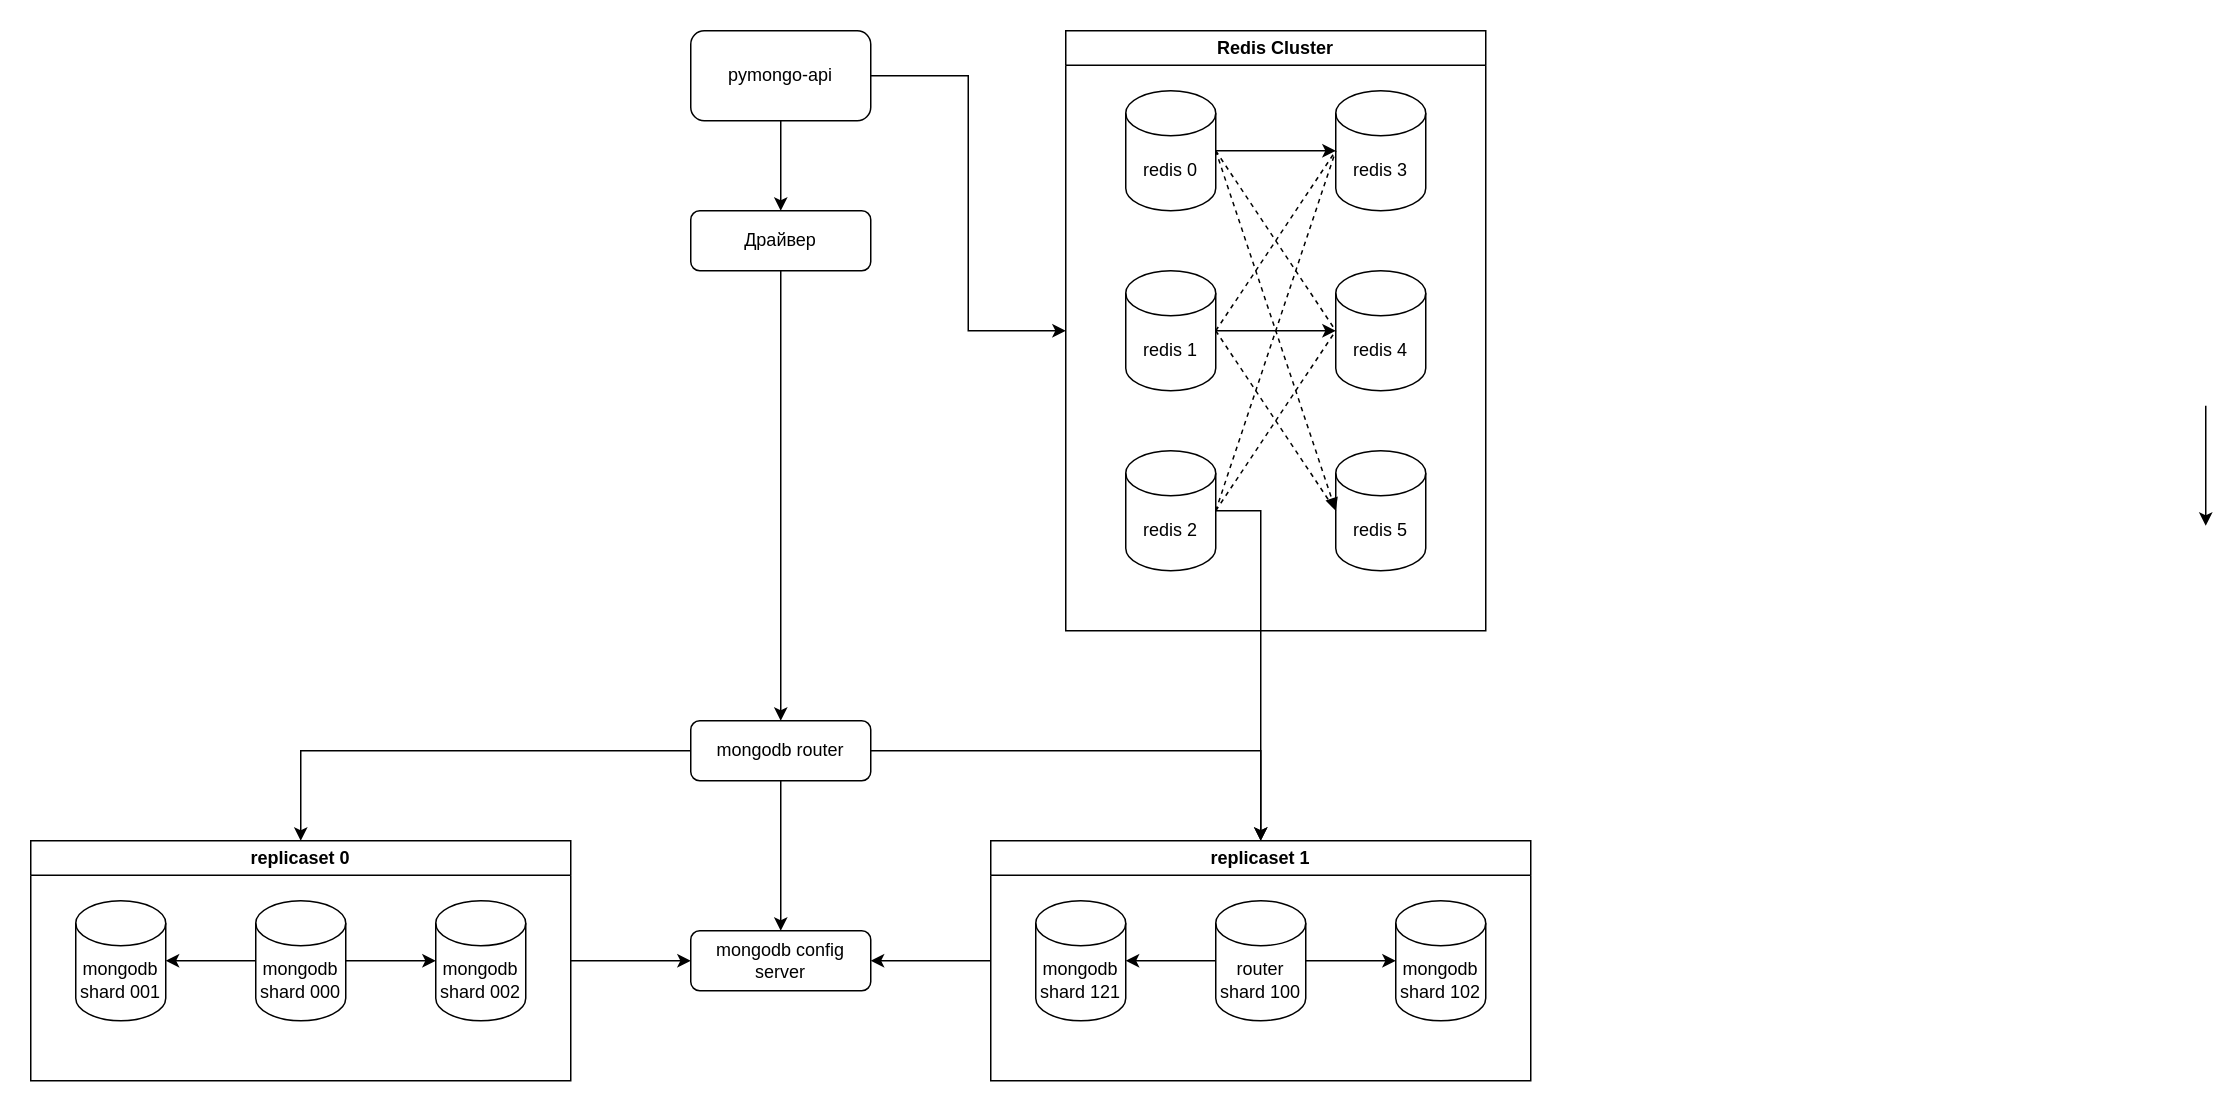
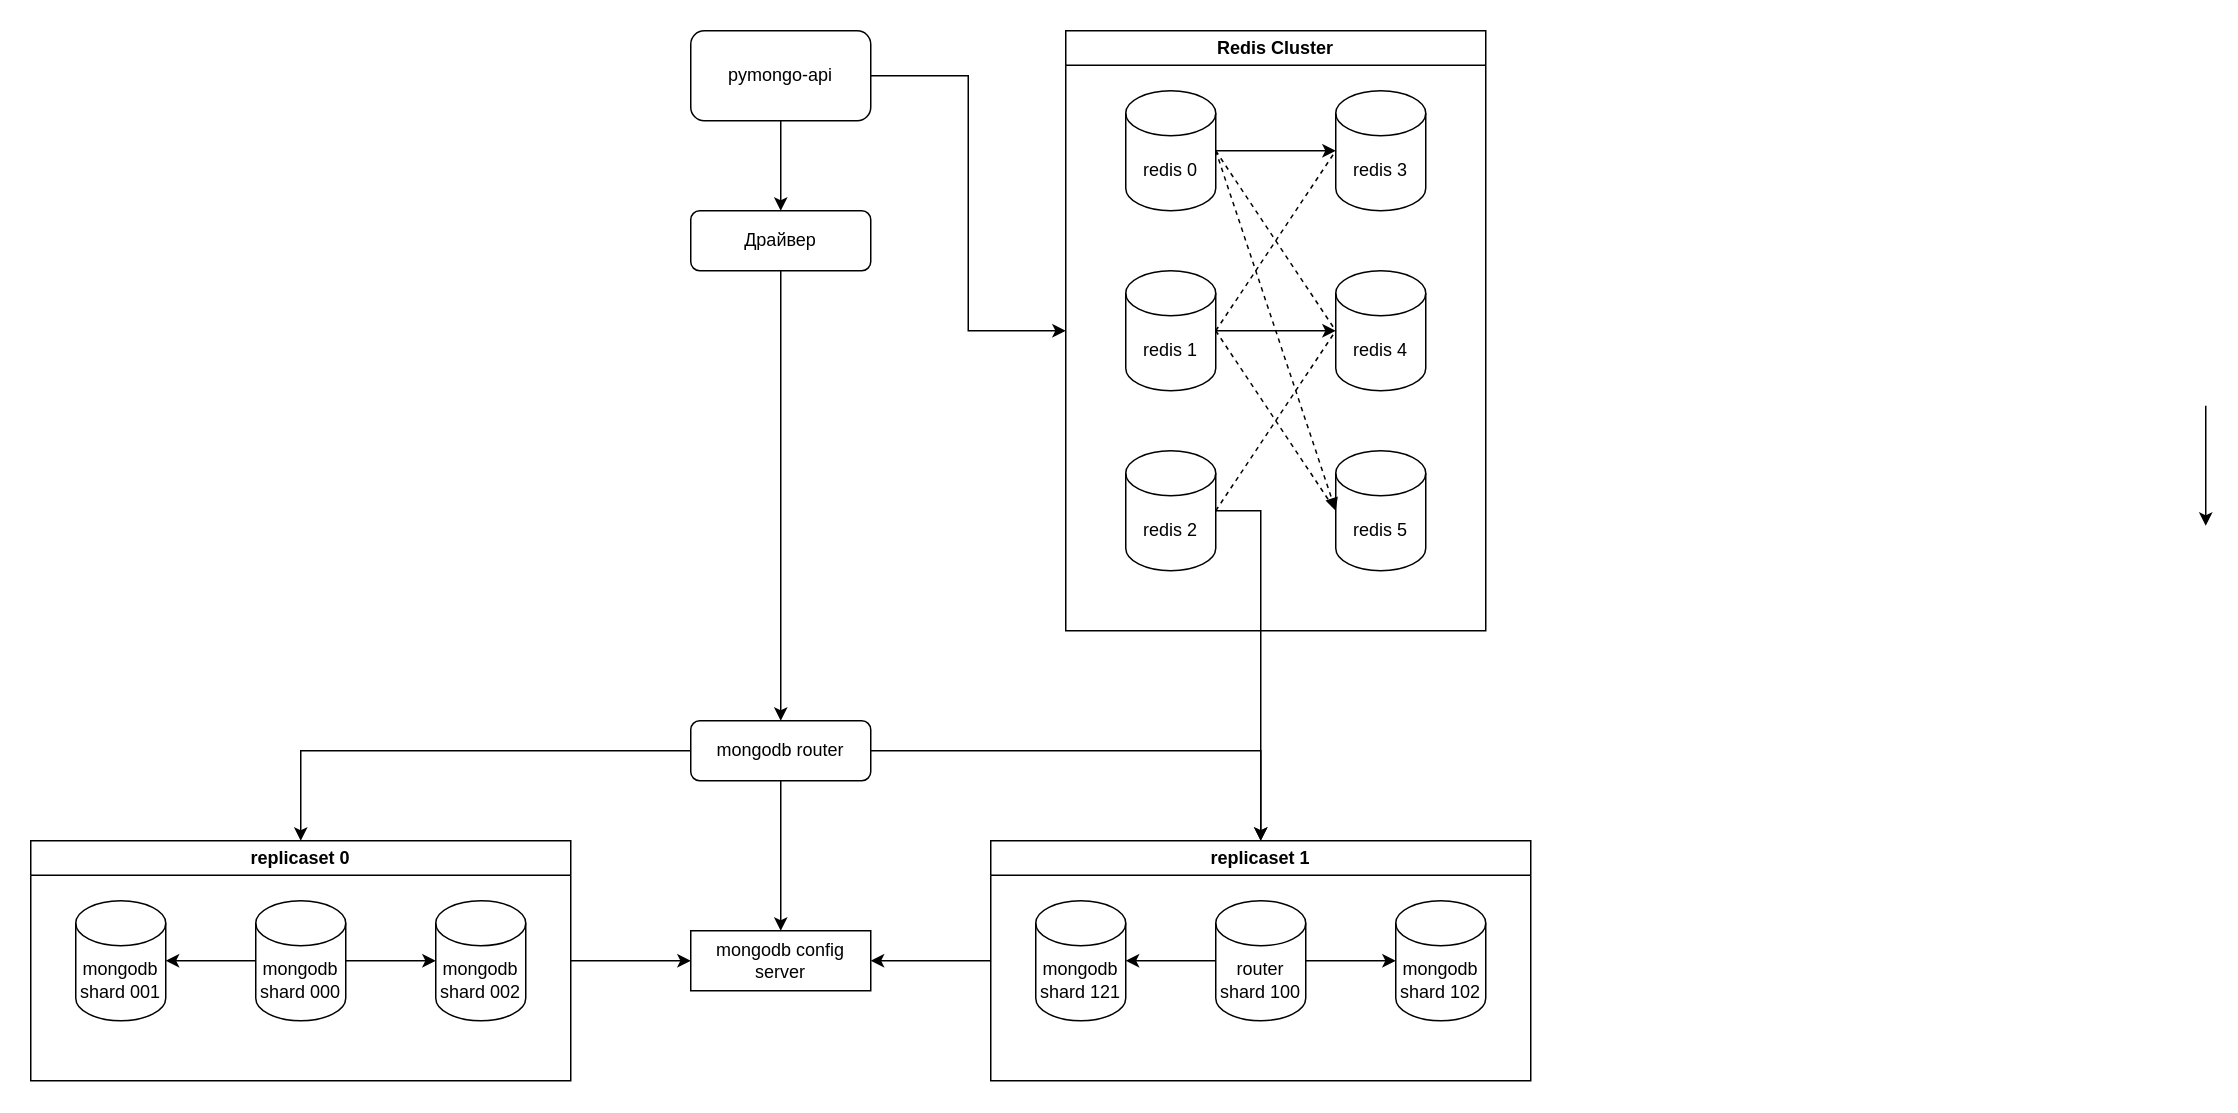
(1277, 326) -> none
(781, 961) -> (781, 961)
